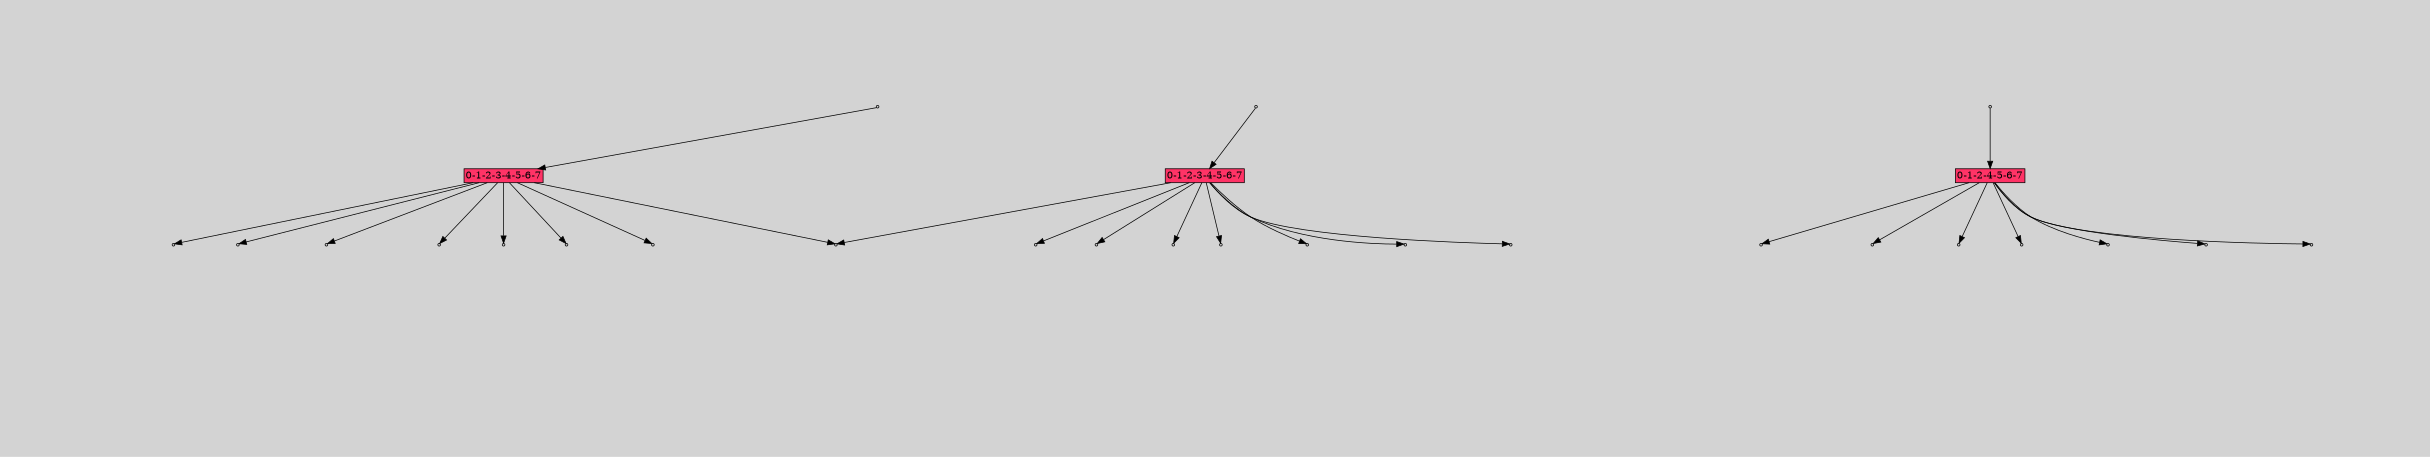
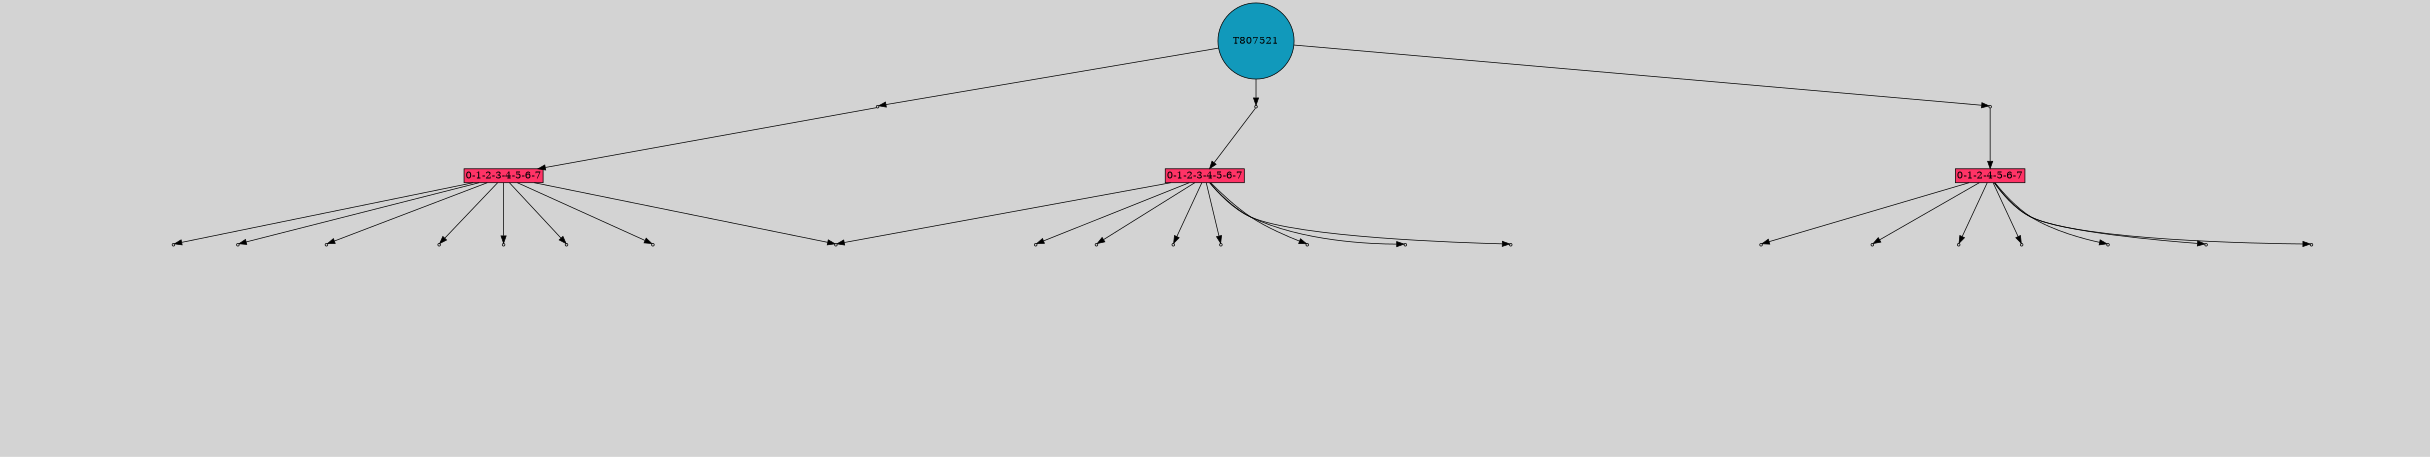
none -> (1256, 41)
